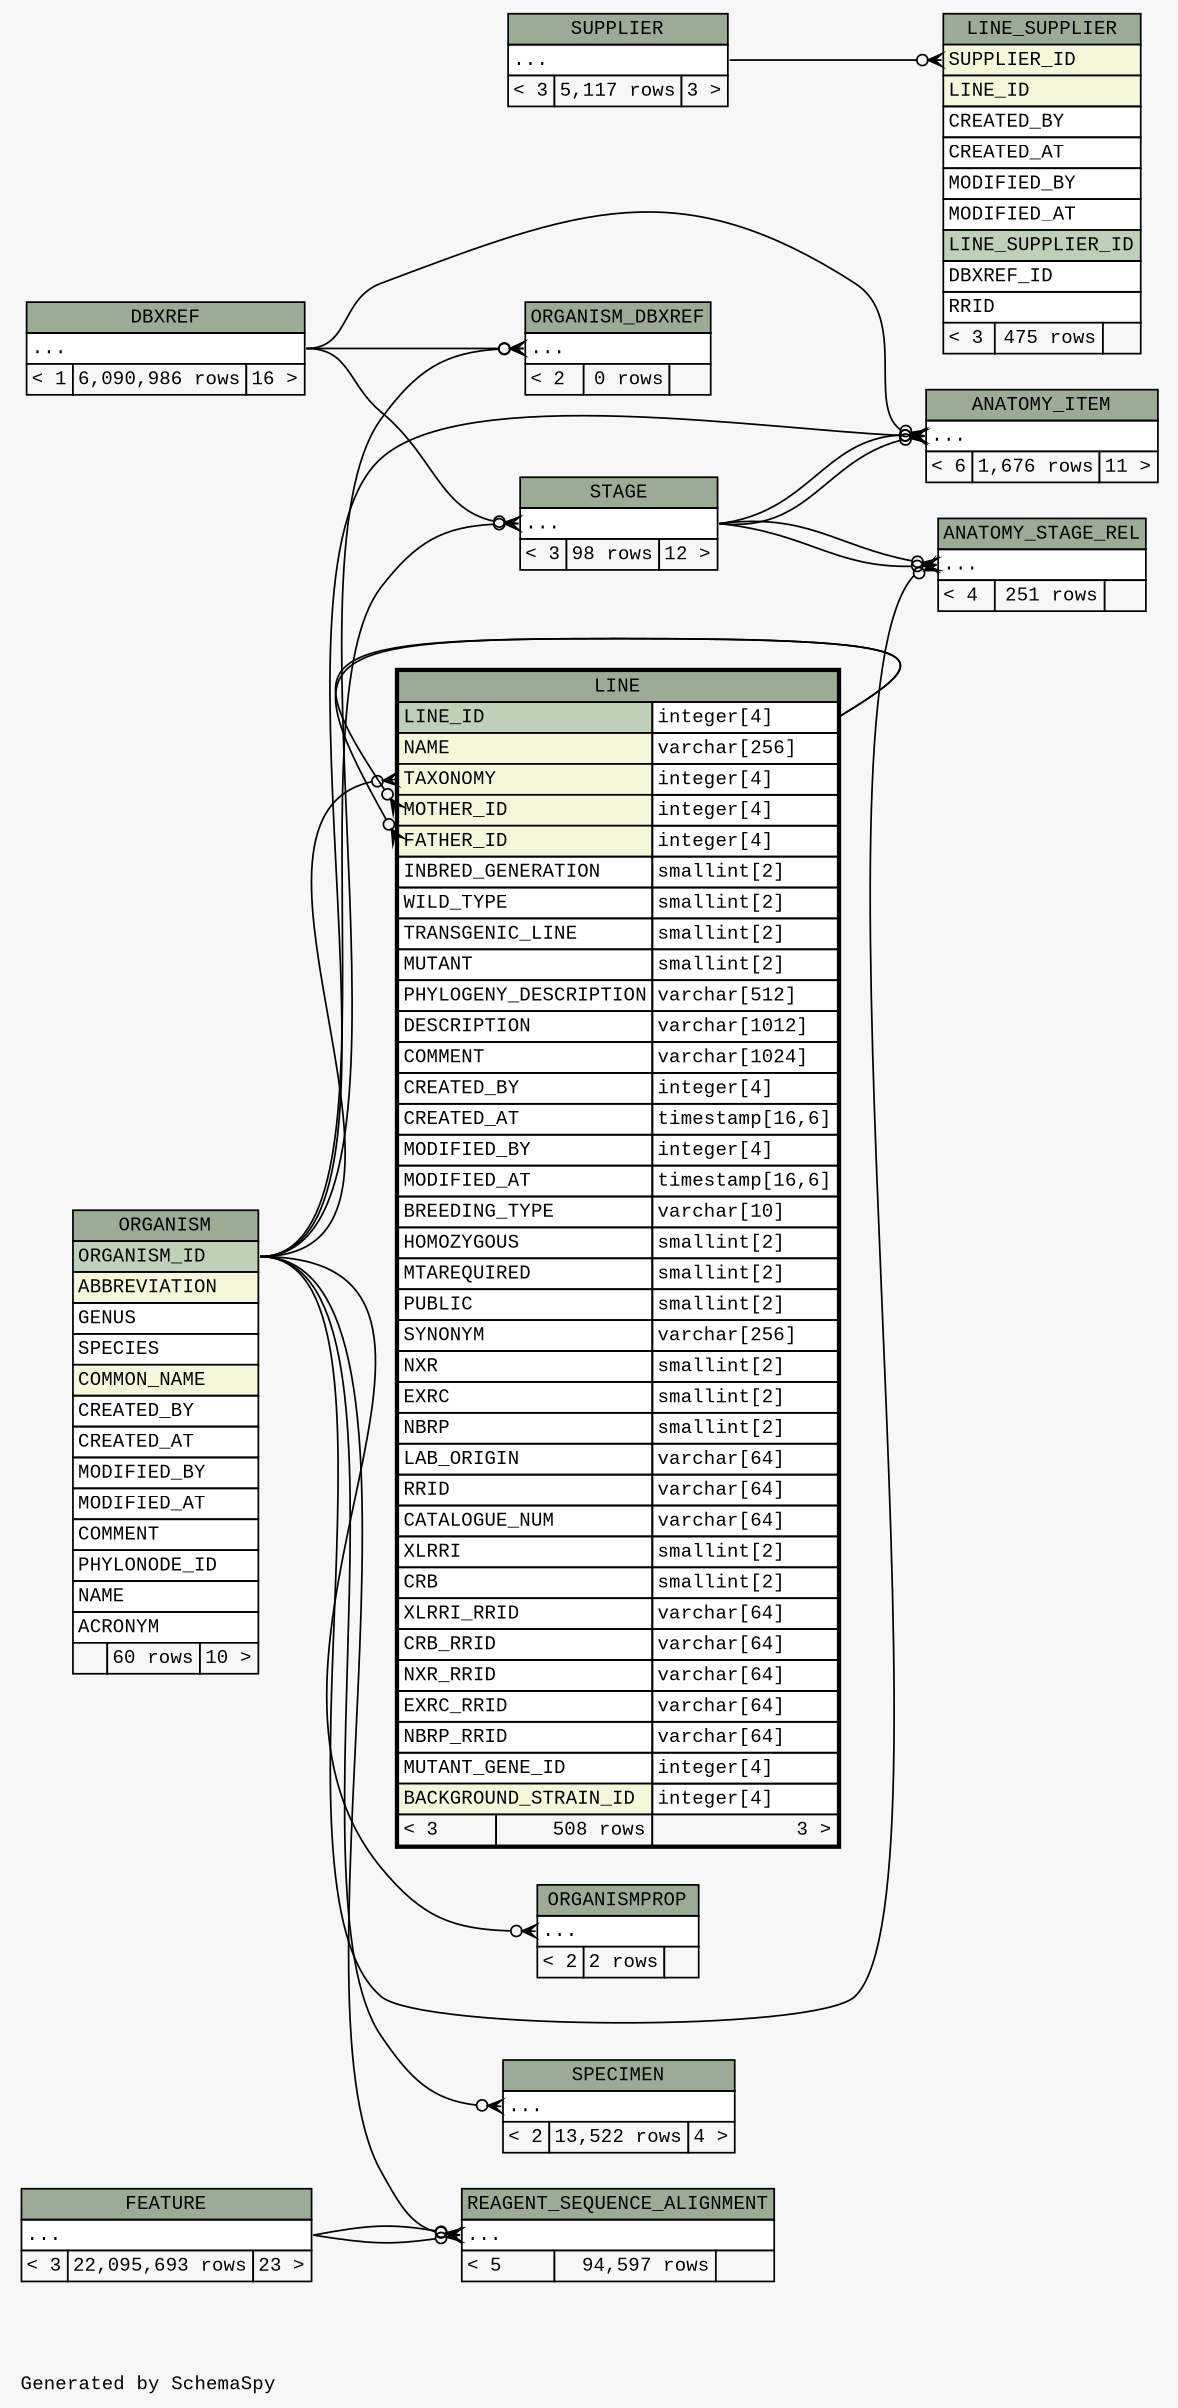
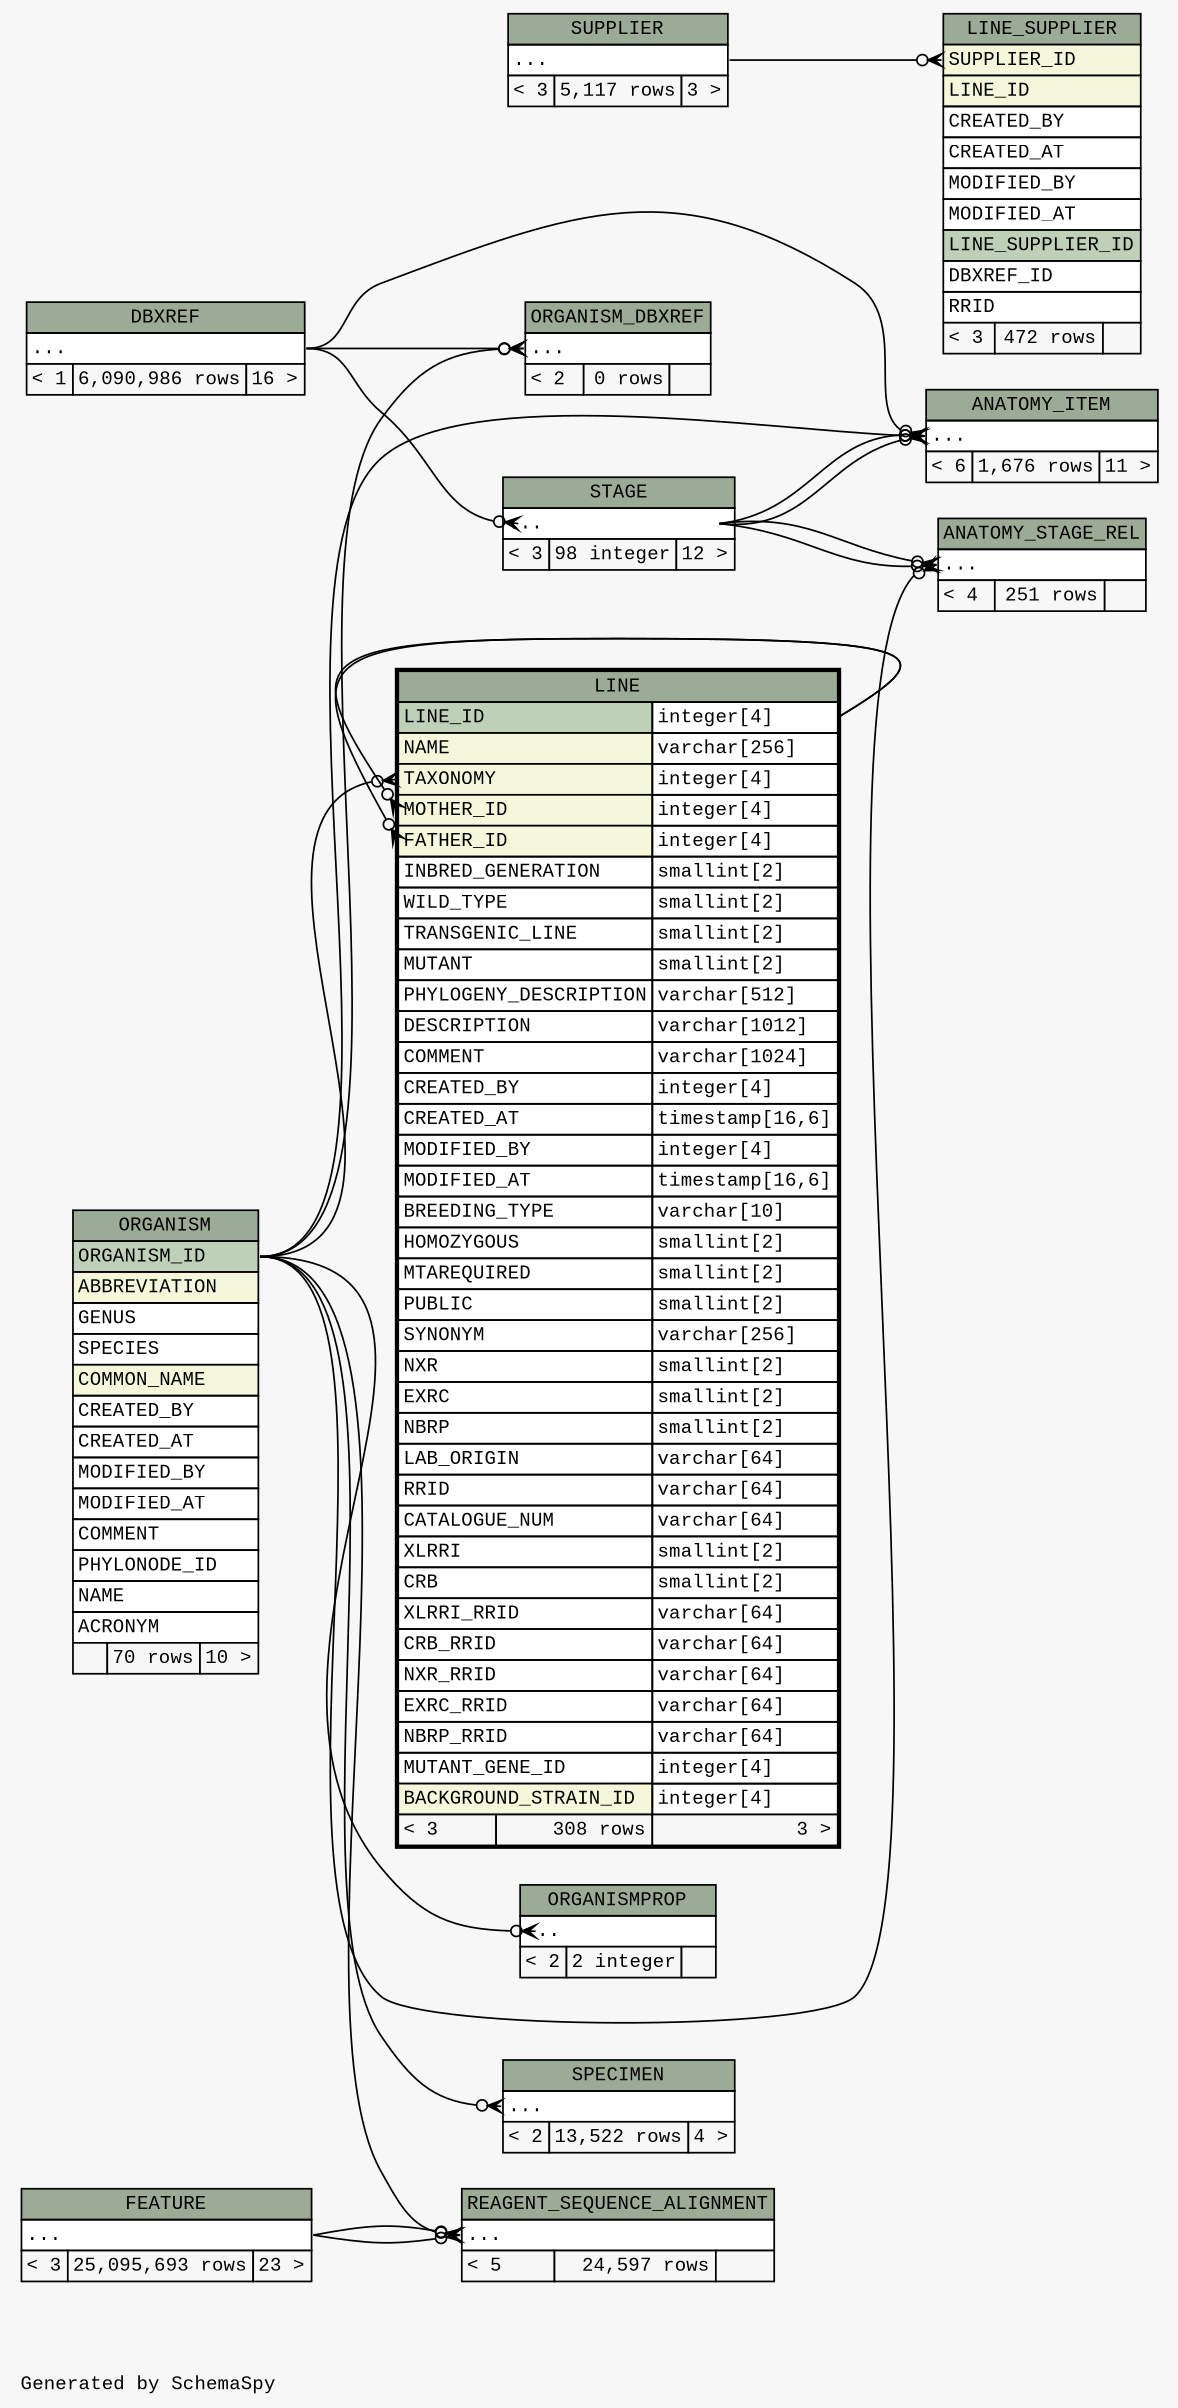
(1051, 337) -> (1051, 337)
(613, 554) -> (613, 554)
(342, 868) -> none
(154, 1657) -> (154, 1657)
(600, 1829) -> (600, 1829)
(624, 1961) -> (624, 1961)
(161, 2265) -> (161, 2265)
(646, 2265) -> (646, 2265)
